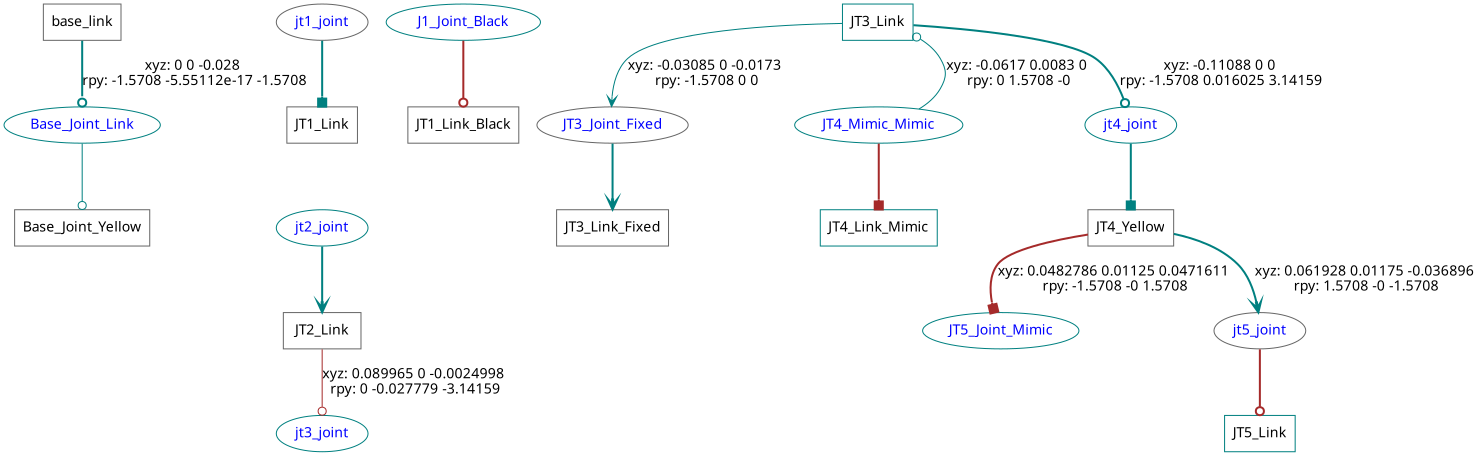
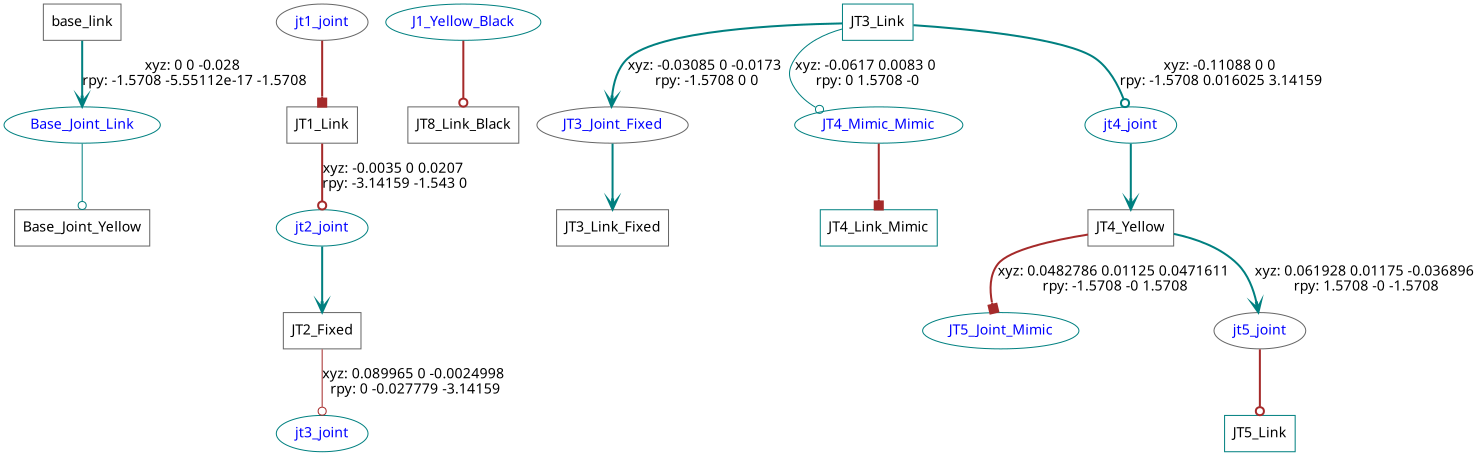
(463, 22) -> (463, 22)
(712, 33) -> (712, 33)
(82, 69) -> (82, 69)
(322, 69) -> (322, 69)
(945, 75) -> (794, 60)
(463, 125) -> (463, 125)
(1131, 171) -> (1131, 171)
none -> (322, 172)
(322, 331) -> (322, 331)
